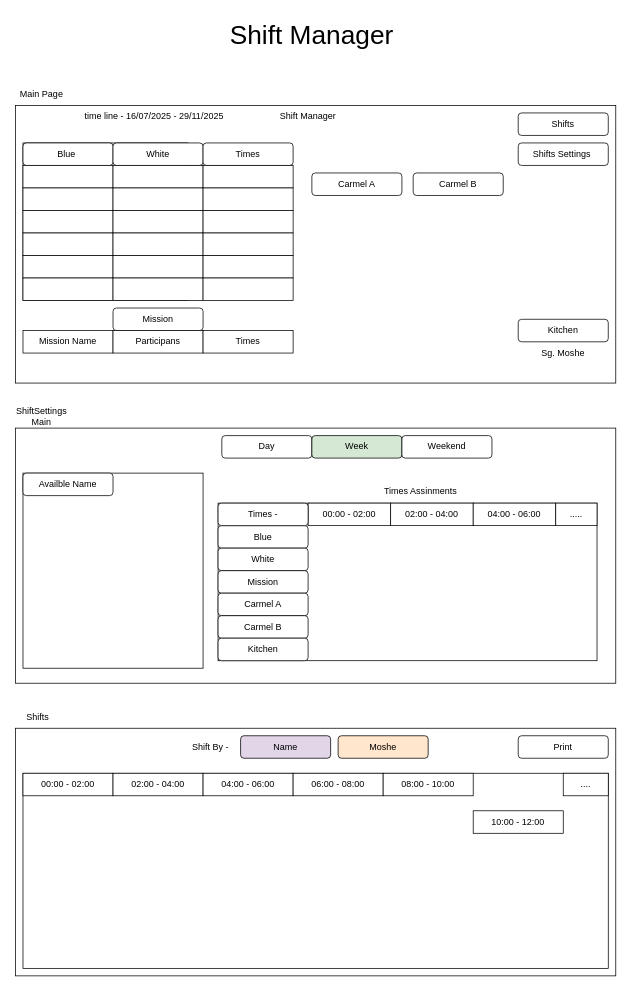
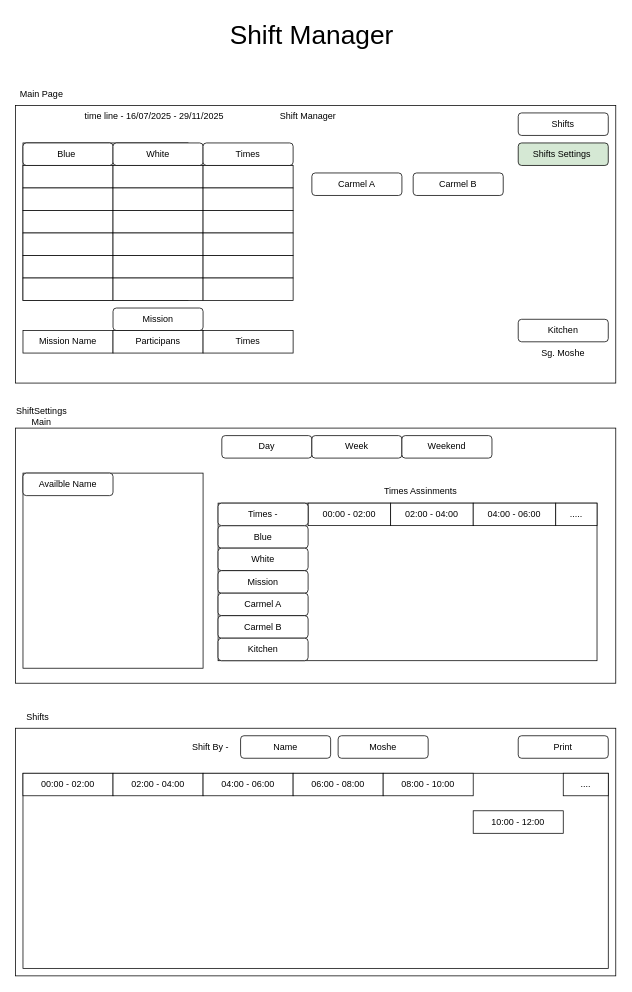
(563, 154) -> (563, 154)
(357, 447) -> (357, 447)
(285, 747) -> (285, 747)
(383, 747) -> (383, 747)
